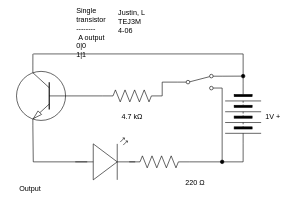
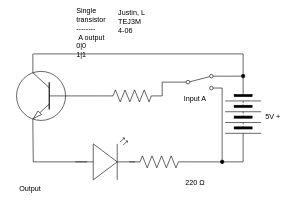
none -> (195, 99)
(132, 117) -> none
(273, 117) -> (273, 117)
